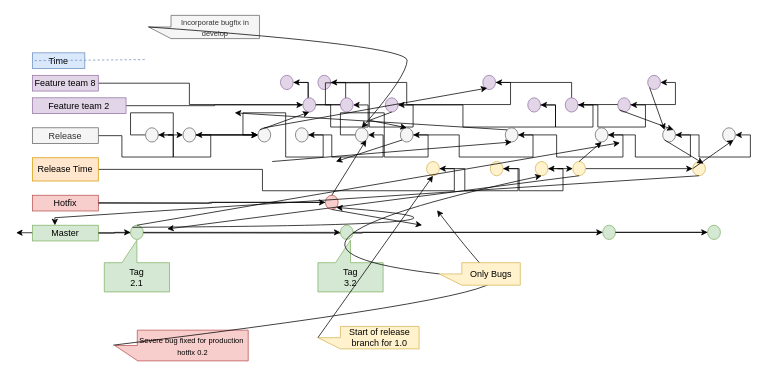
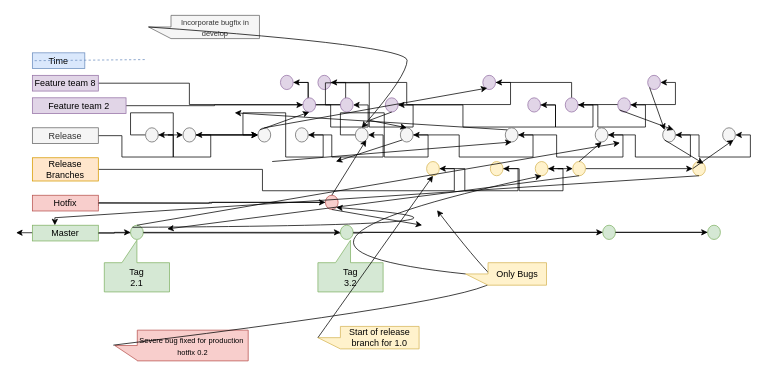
(65, 170) -> (65, 170)
(480, 274) -> (506, 274)
